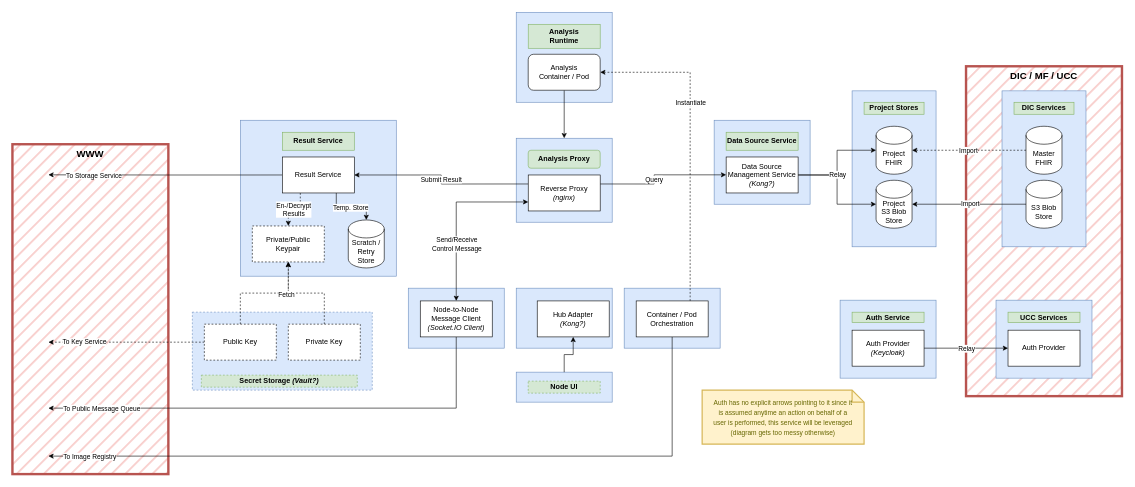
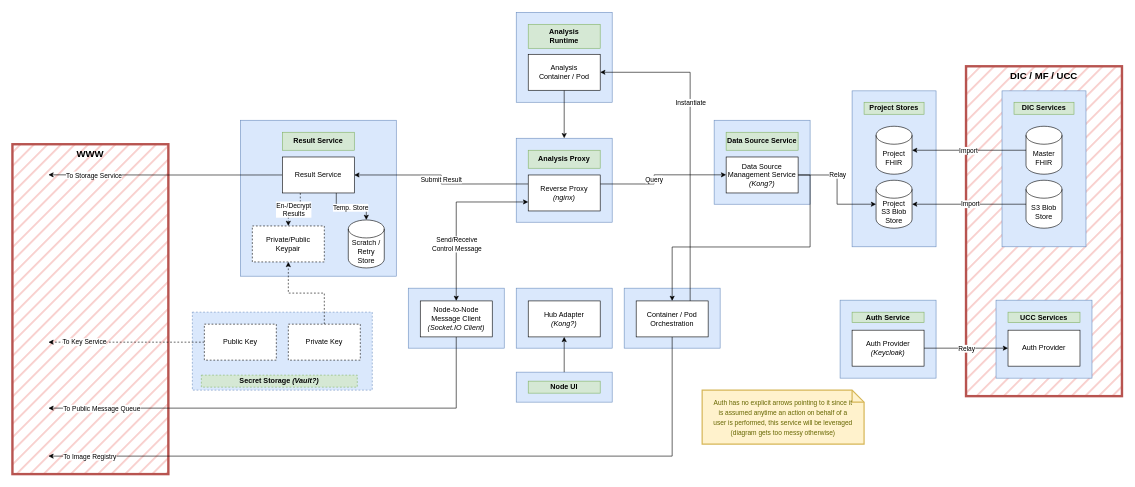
(564, 72) -> (564, 72)
(690, 144) -> (690, 144)
(837, 150) -> (692, 247)
(1001, 150) -> (1001, 150)
(564, 159) -> (564, 159)
(240, 308) -> none
(573, 319) -> (564, 319)
(564, 387) -> (564, 387)
